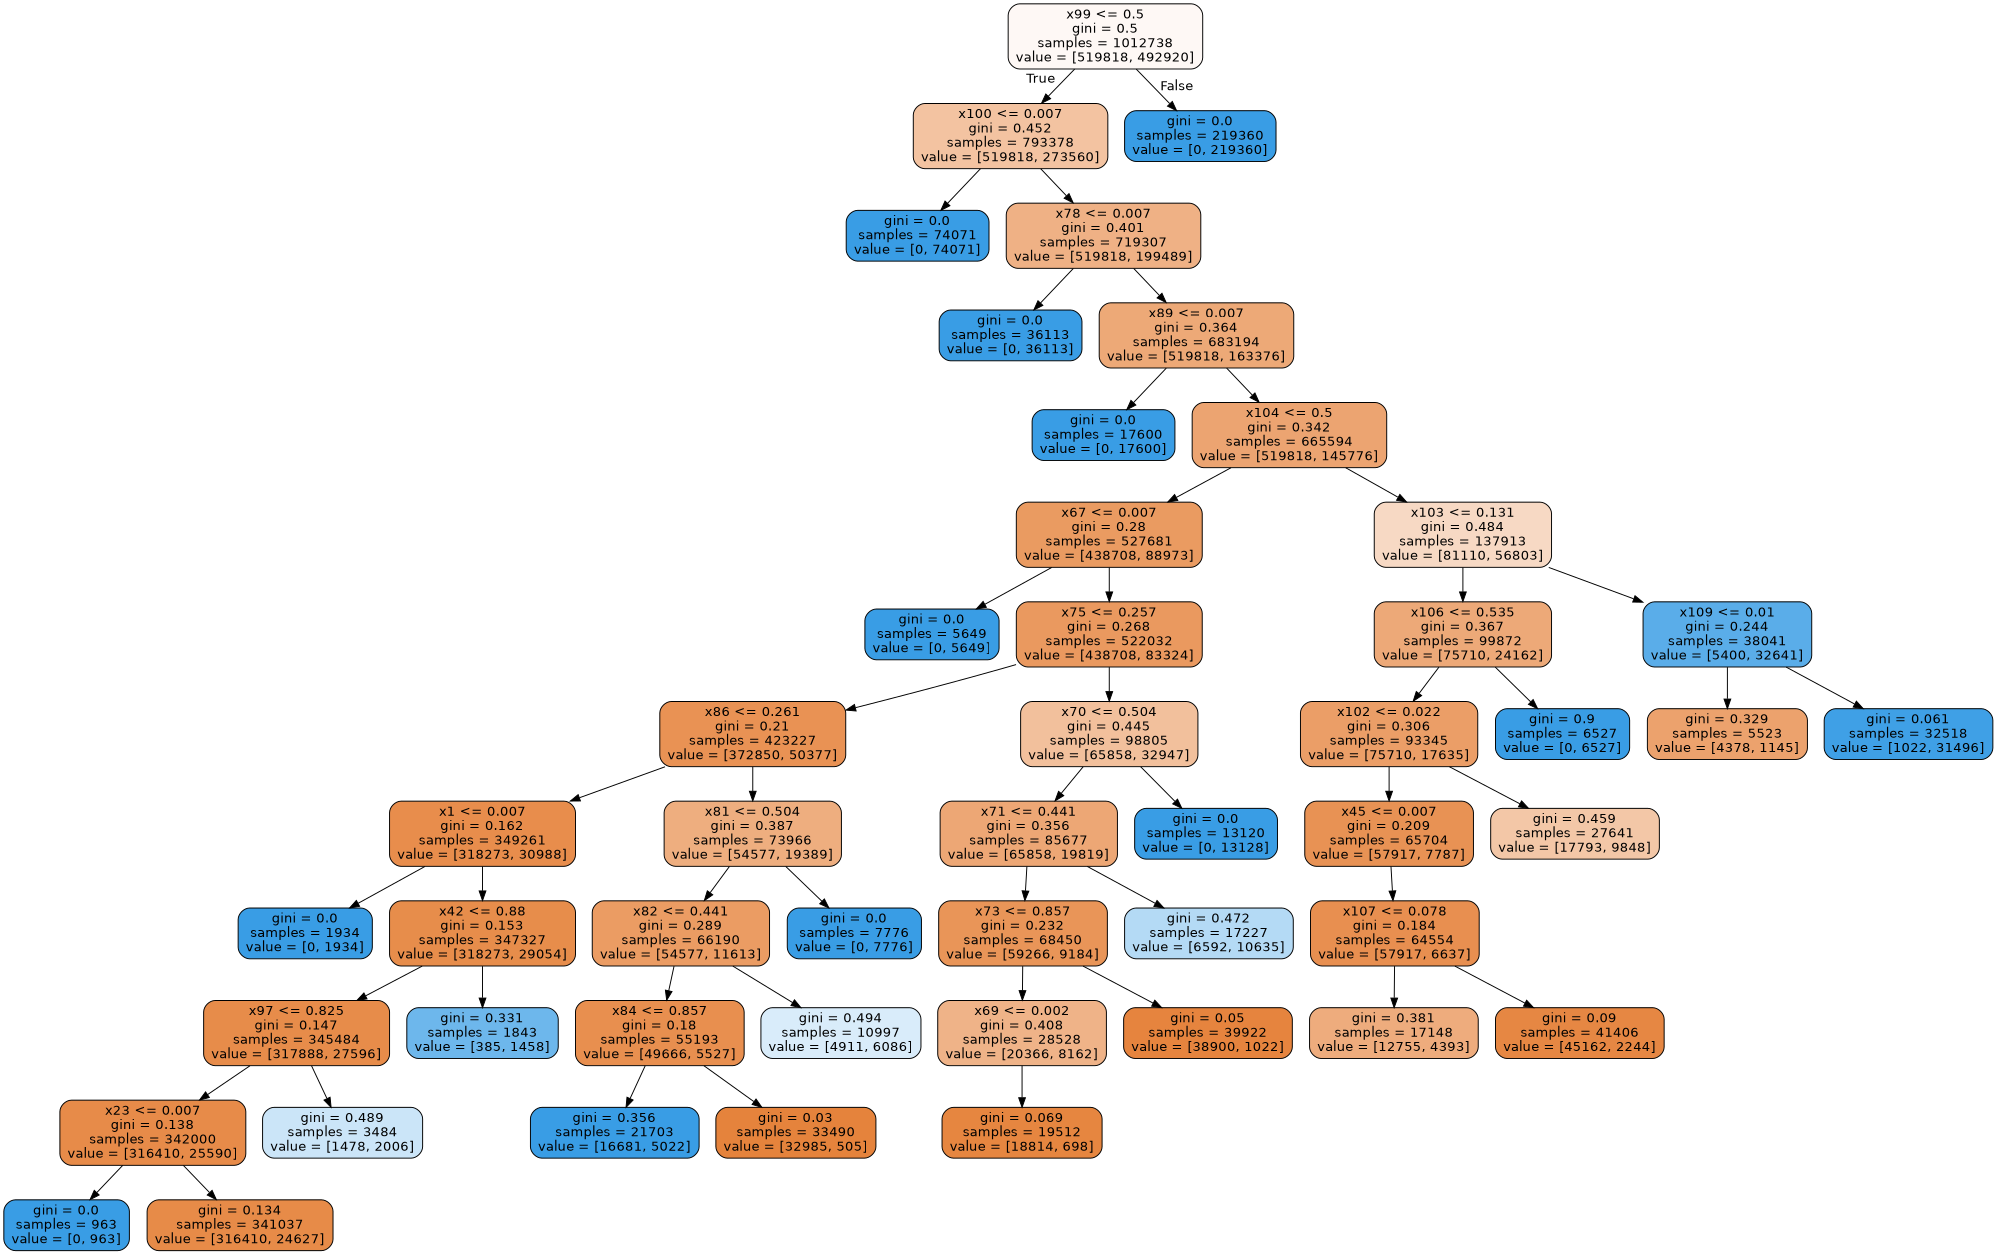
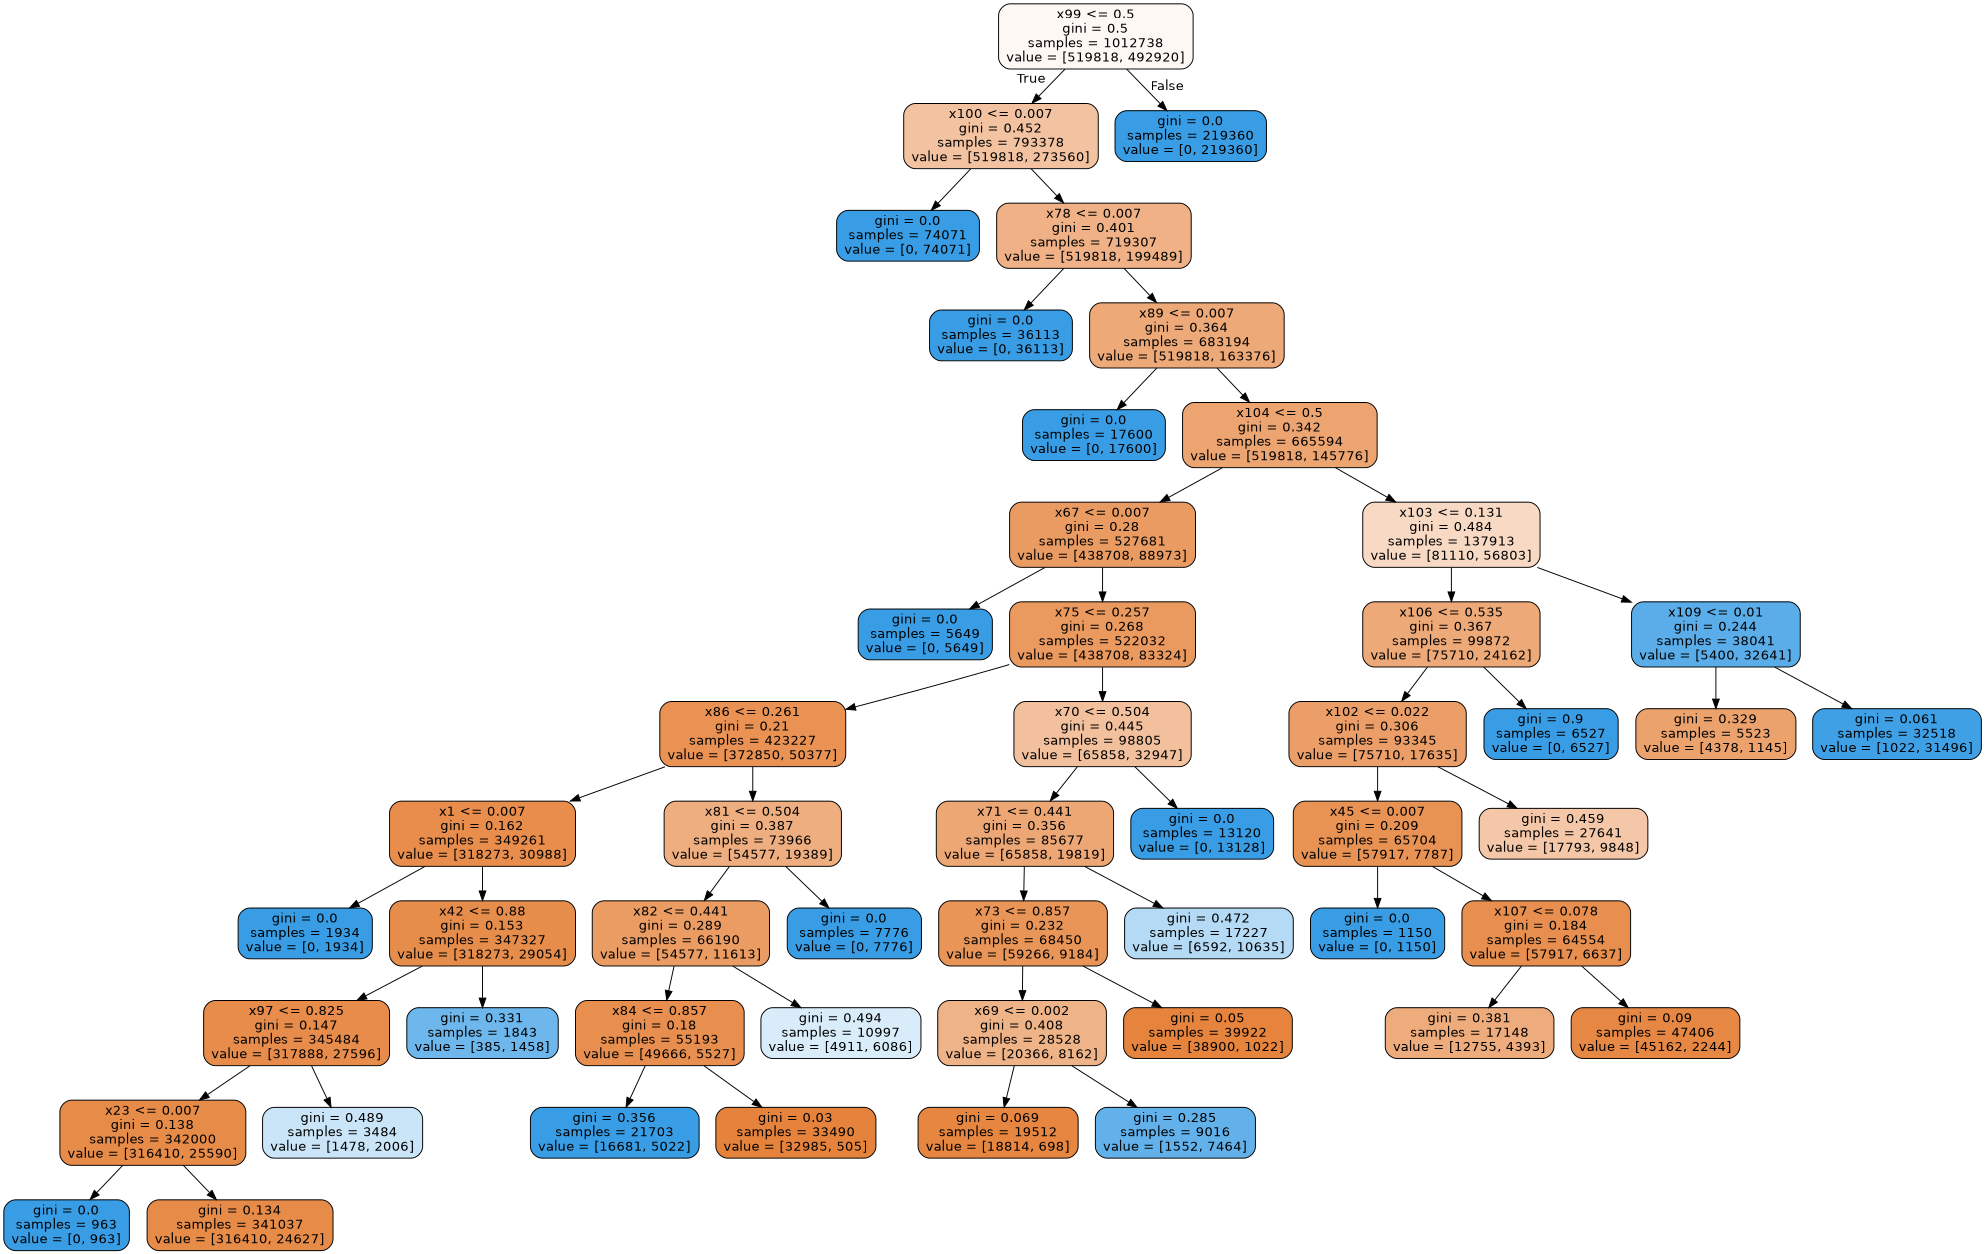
none -> (1378, 933)
(1580, 1033) -> (1656, 1033)
none -> (1175, 1133)
